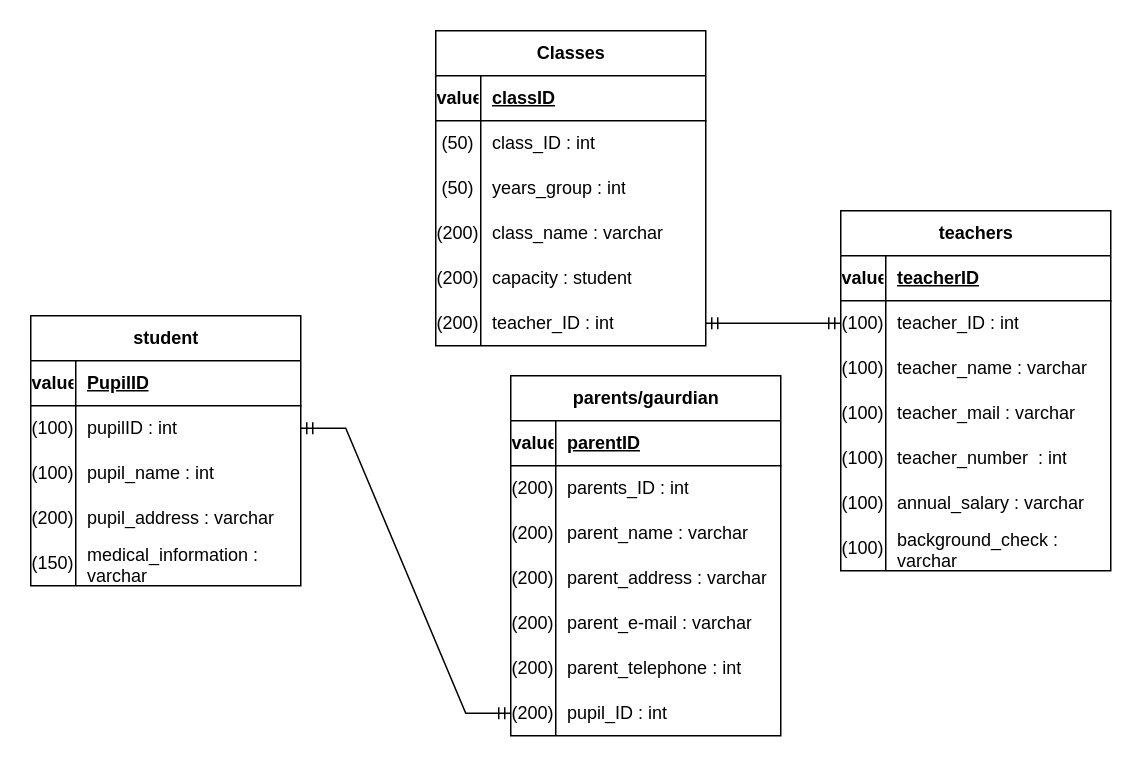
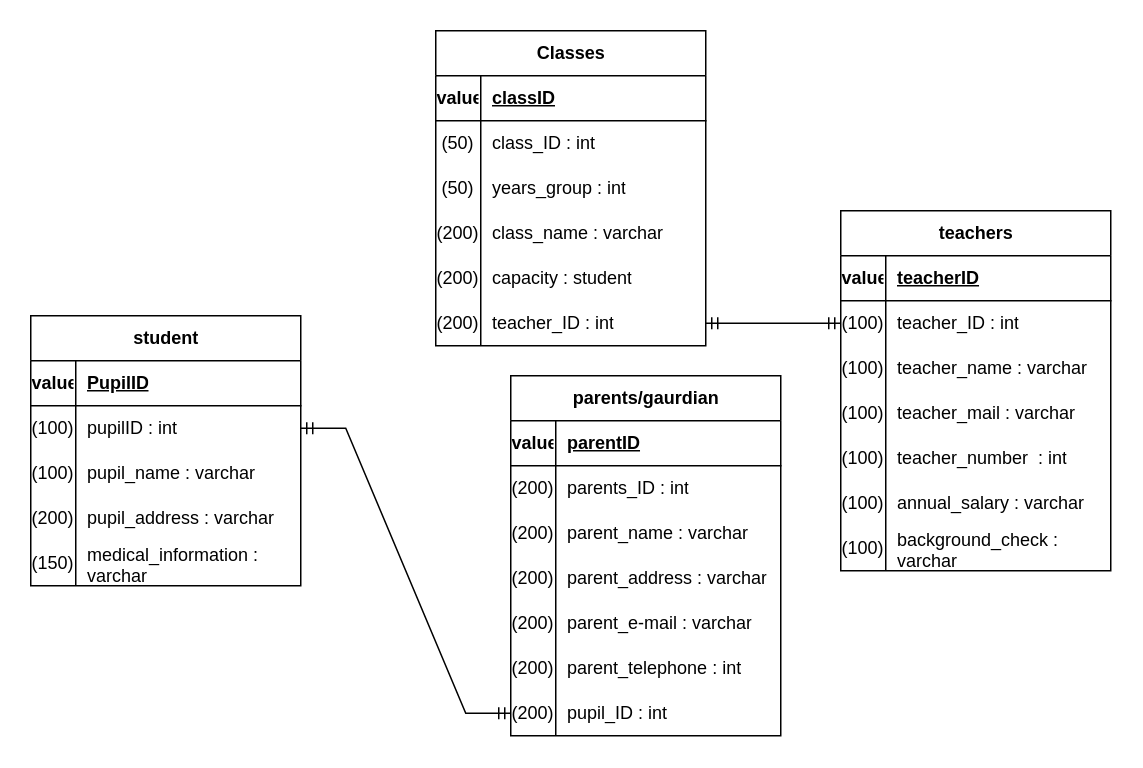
(154, 473) -> (177, 473)
